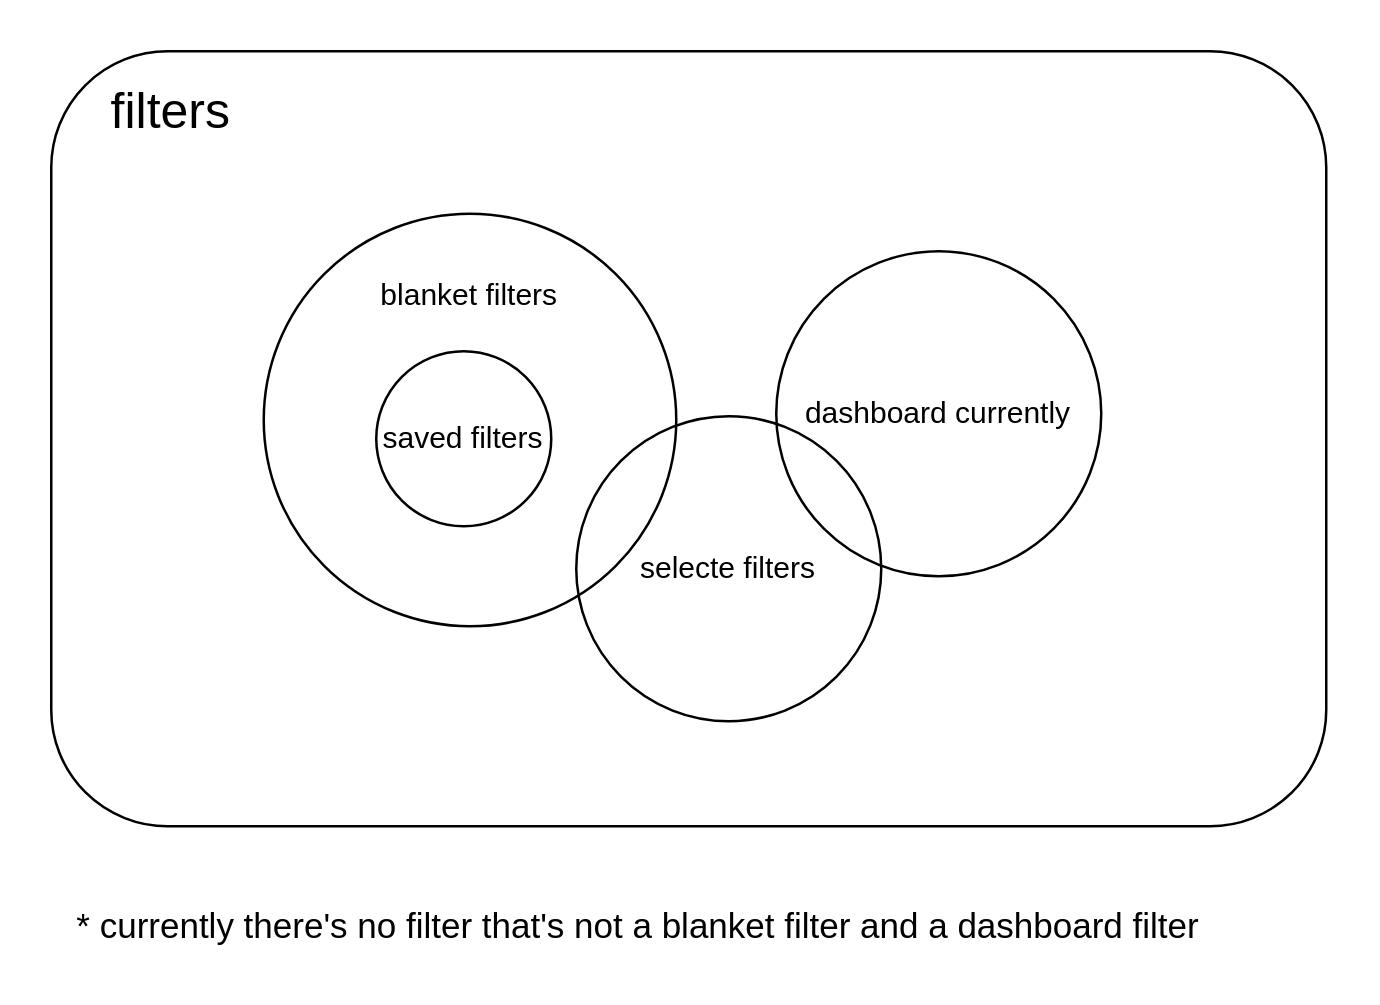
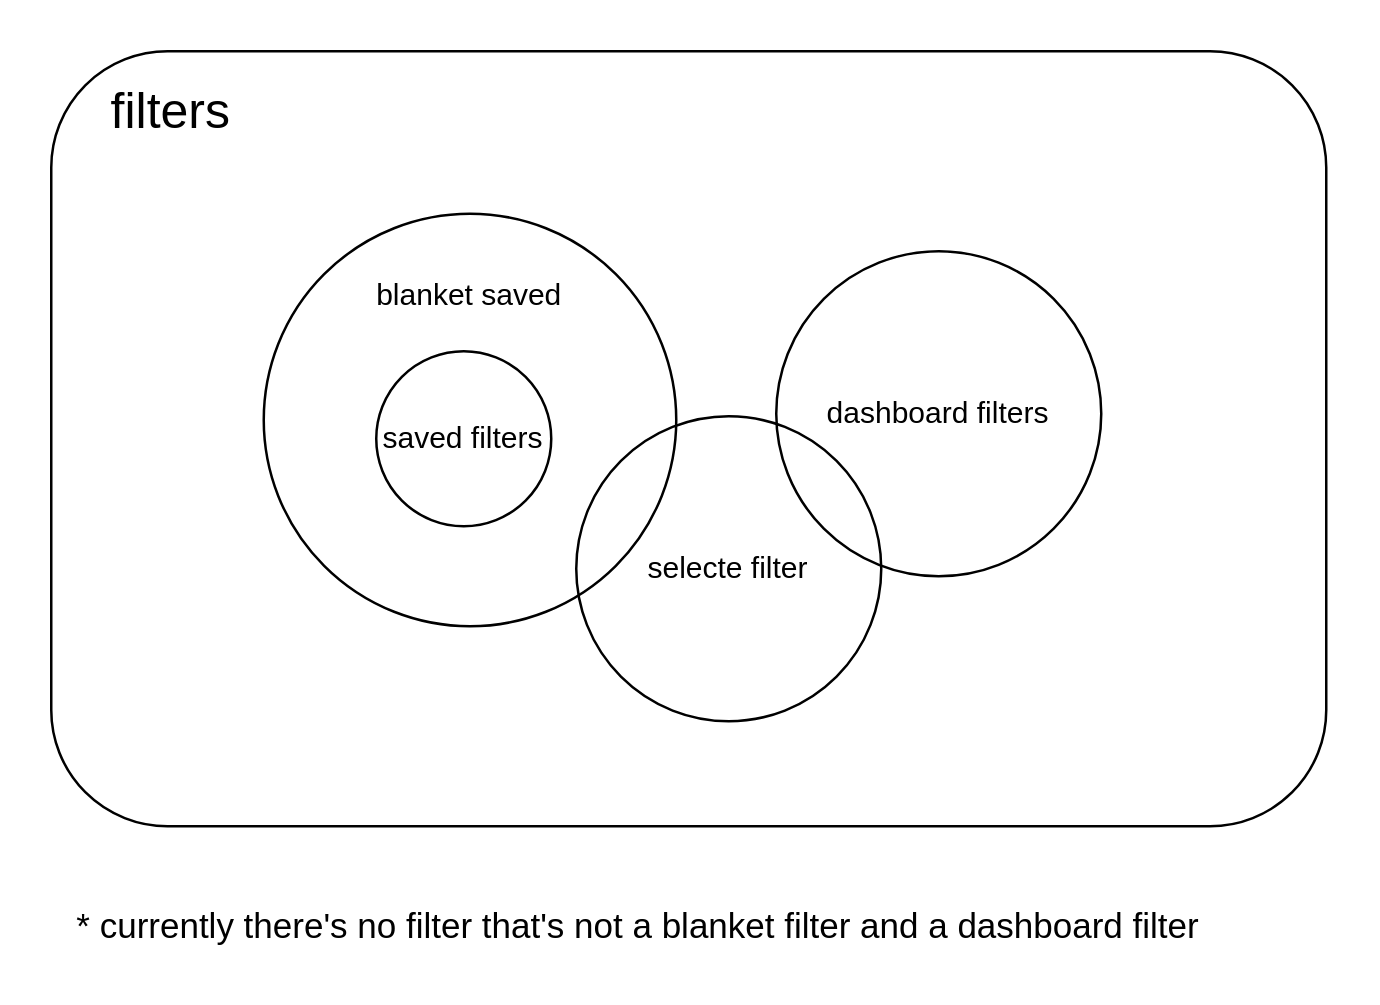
(939, 414) -> (939, 414)
(470, 421) -> (470, 421)
(729, 569) -> (729, 569)
